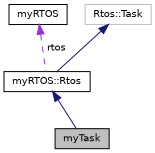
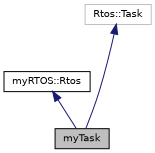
(38, 15) -> none
(79, 52) -> (102, 82)
